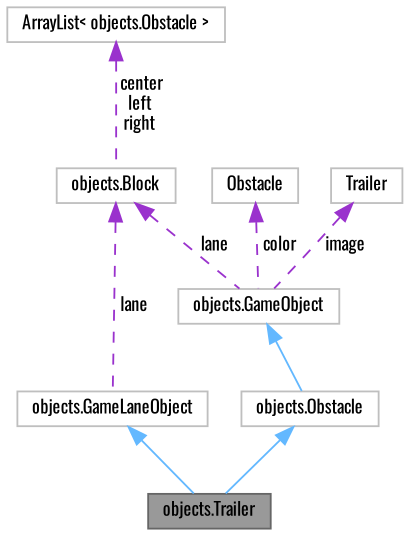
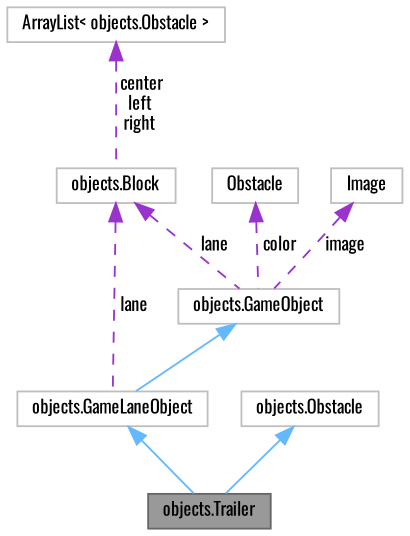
(367, 186) -> (367, 186)
(289, 366) -> (178, 363)
